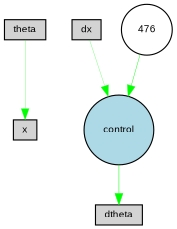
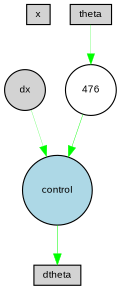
(87, 30) -> (25, 90)
(25, 74) -> (91, 39)
